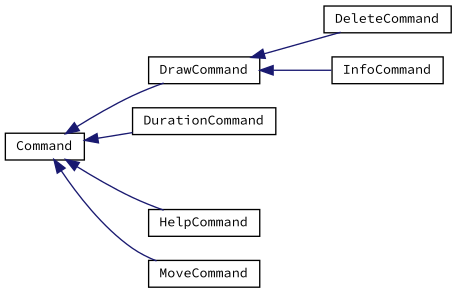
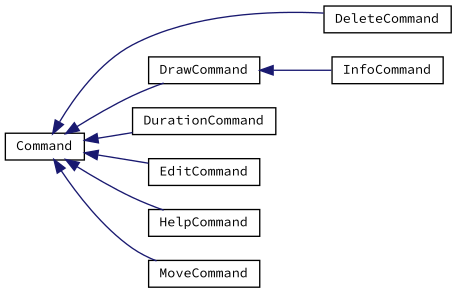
(302, 43) -> (174, 28)
none -> (204, 172)
